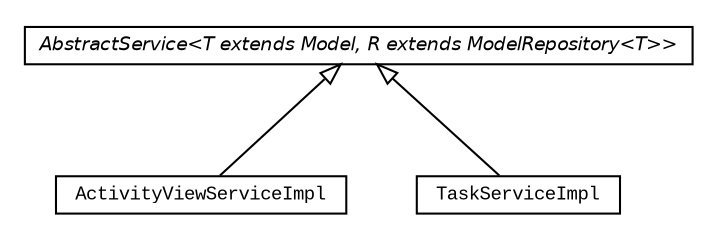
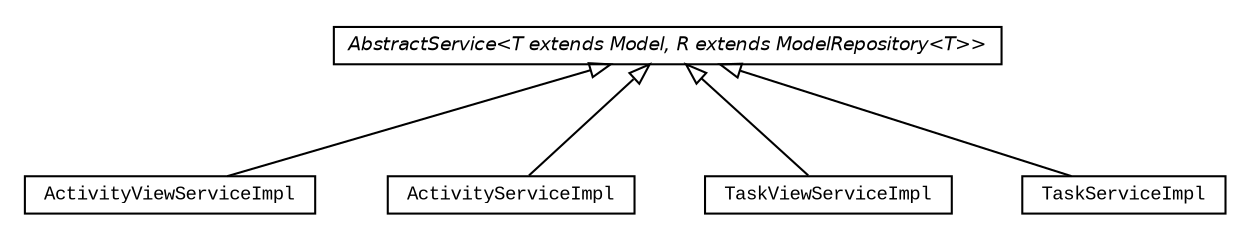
none -> (510, 195)
none -> (827, 195)
